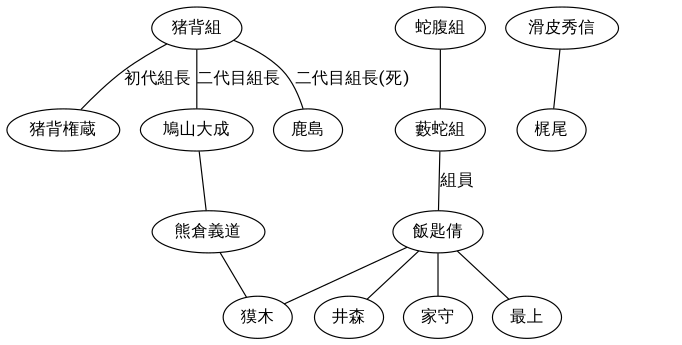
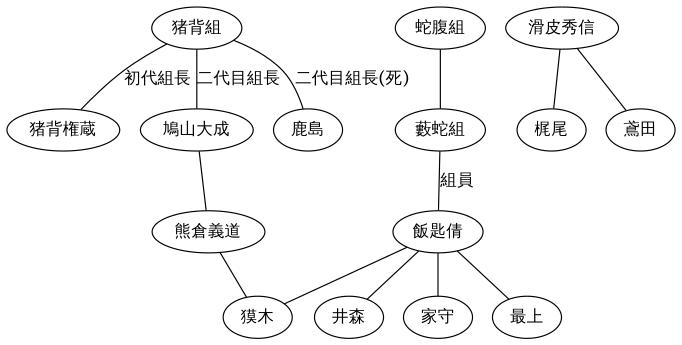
none -> (641, 130)
